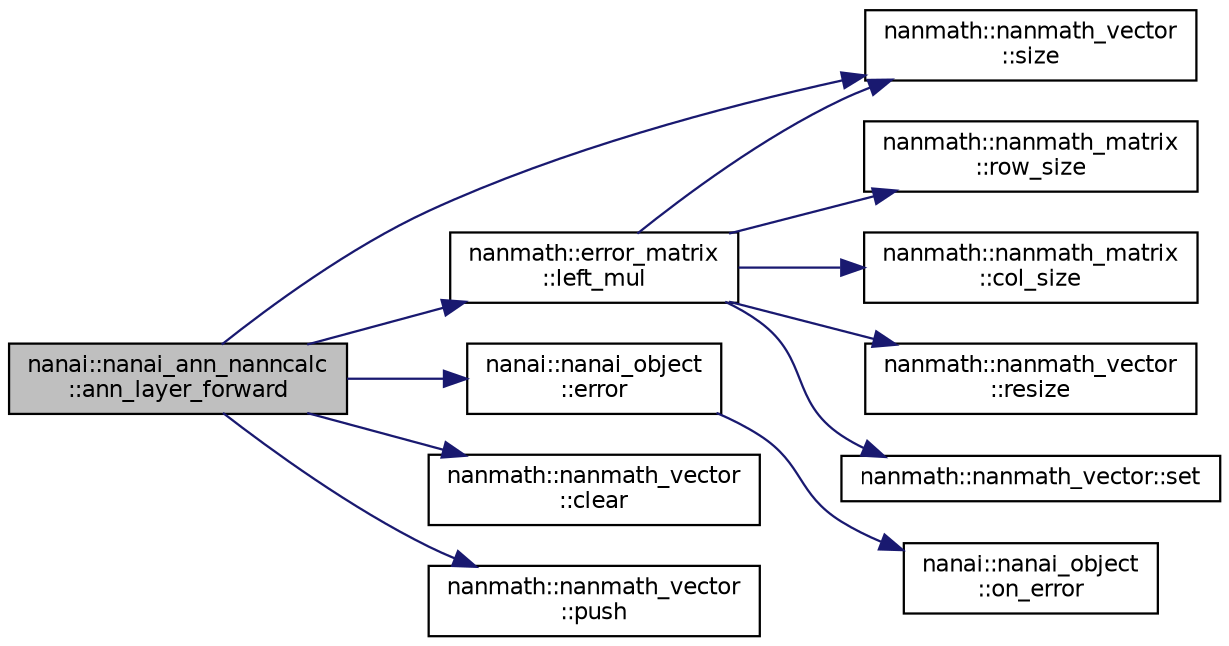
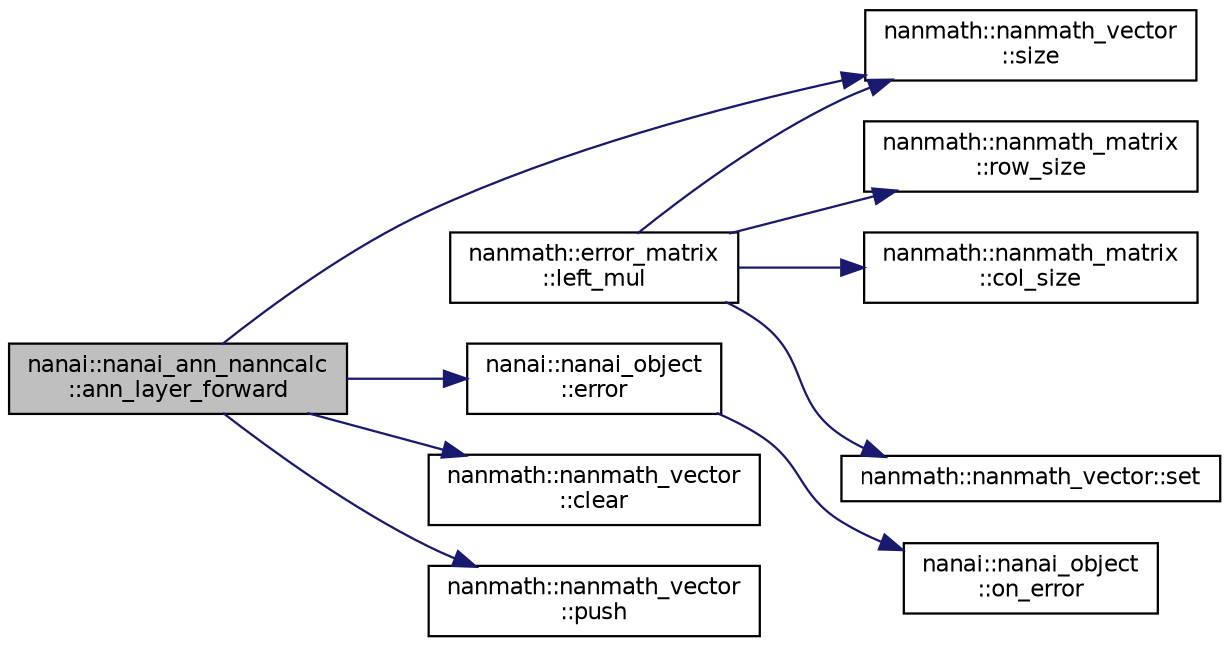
(375, 326) -> none
(1031, 379) -> none
